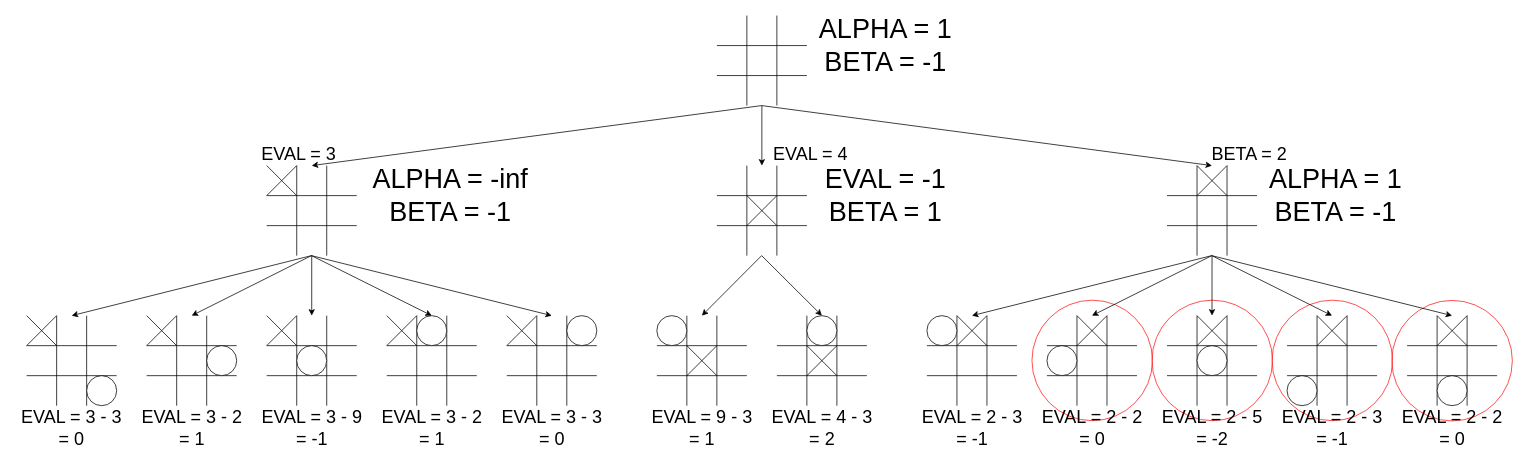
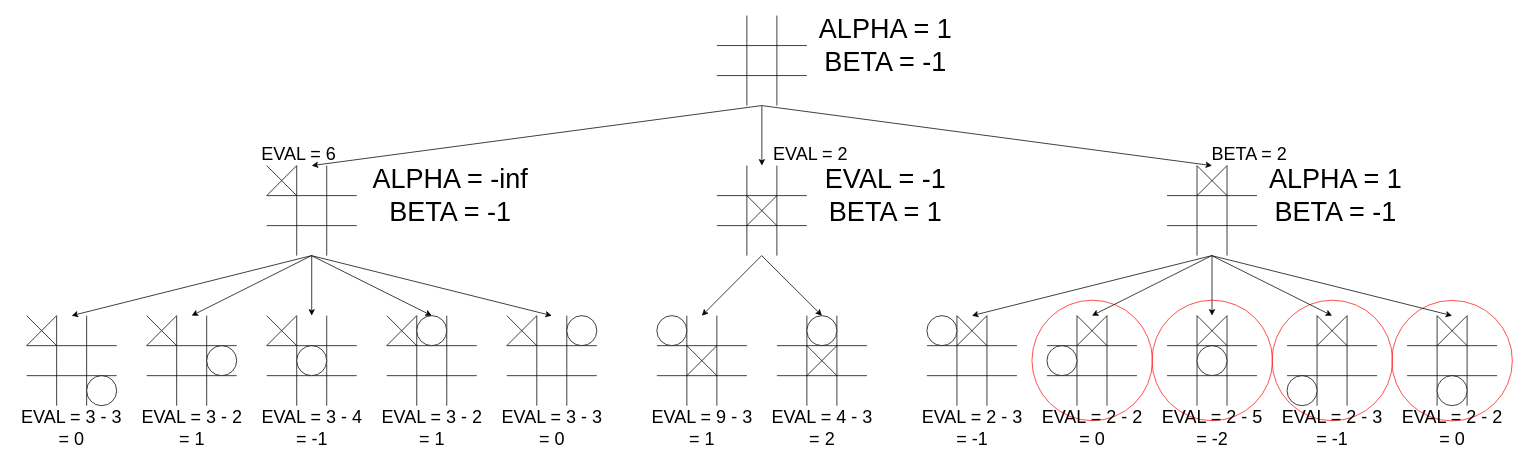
(299, 154) -> (299, 154)
(810, 154) -> (810, 154)
(312, 428) -> (312, 428)
